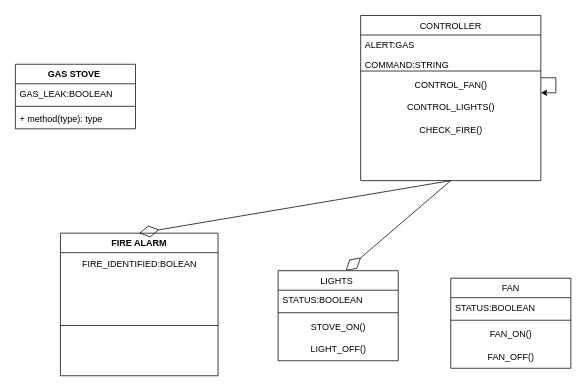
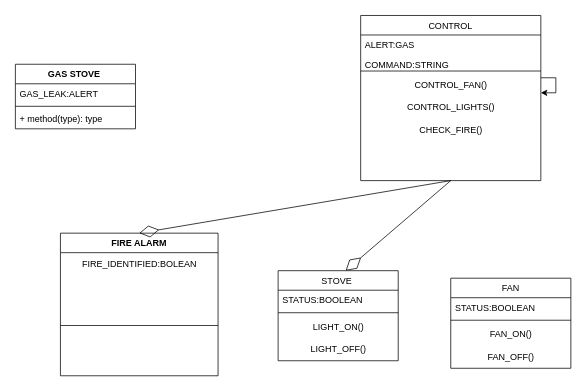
(450, 26) -> (450, 26)
(59, 94) -> (54, 94)
(338, 281) -> (338, 281)
(338, 327) -> (338, 327)
